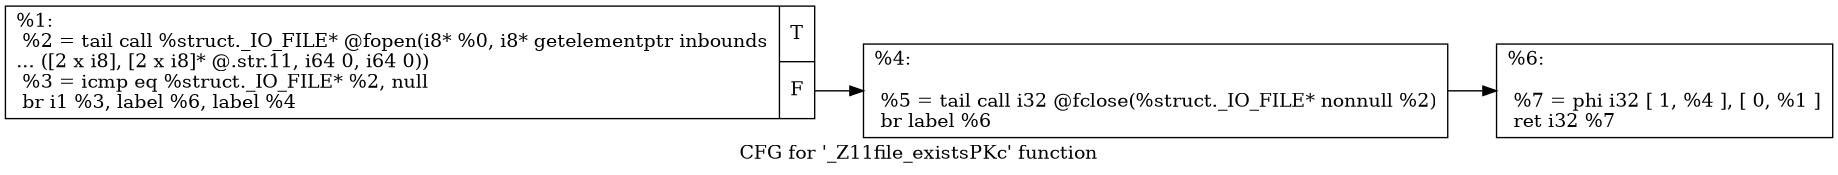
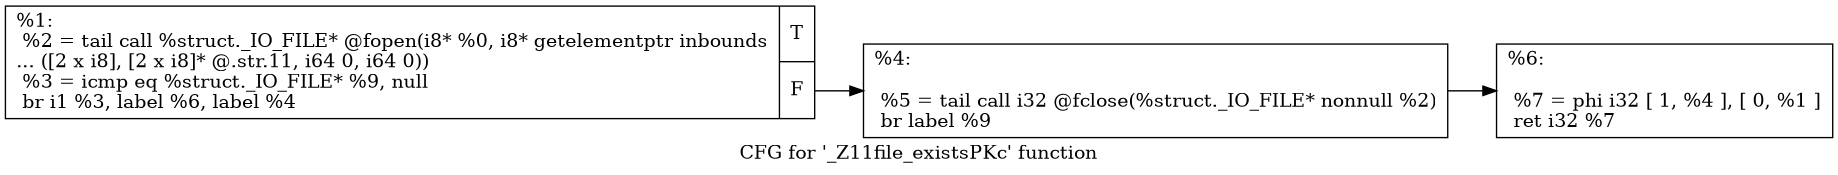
(222, 82) -> (222, 82)
(933, 121) -> (933, 121)
